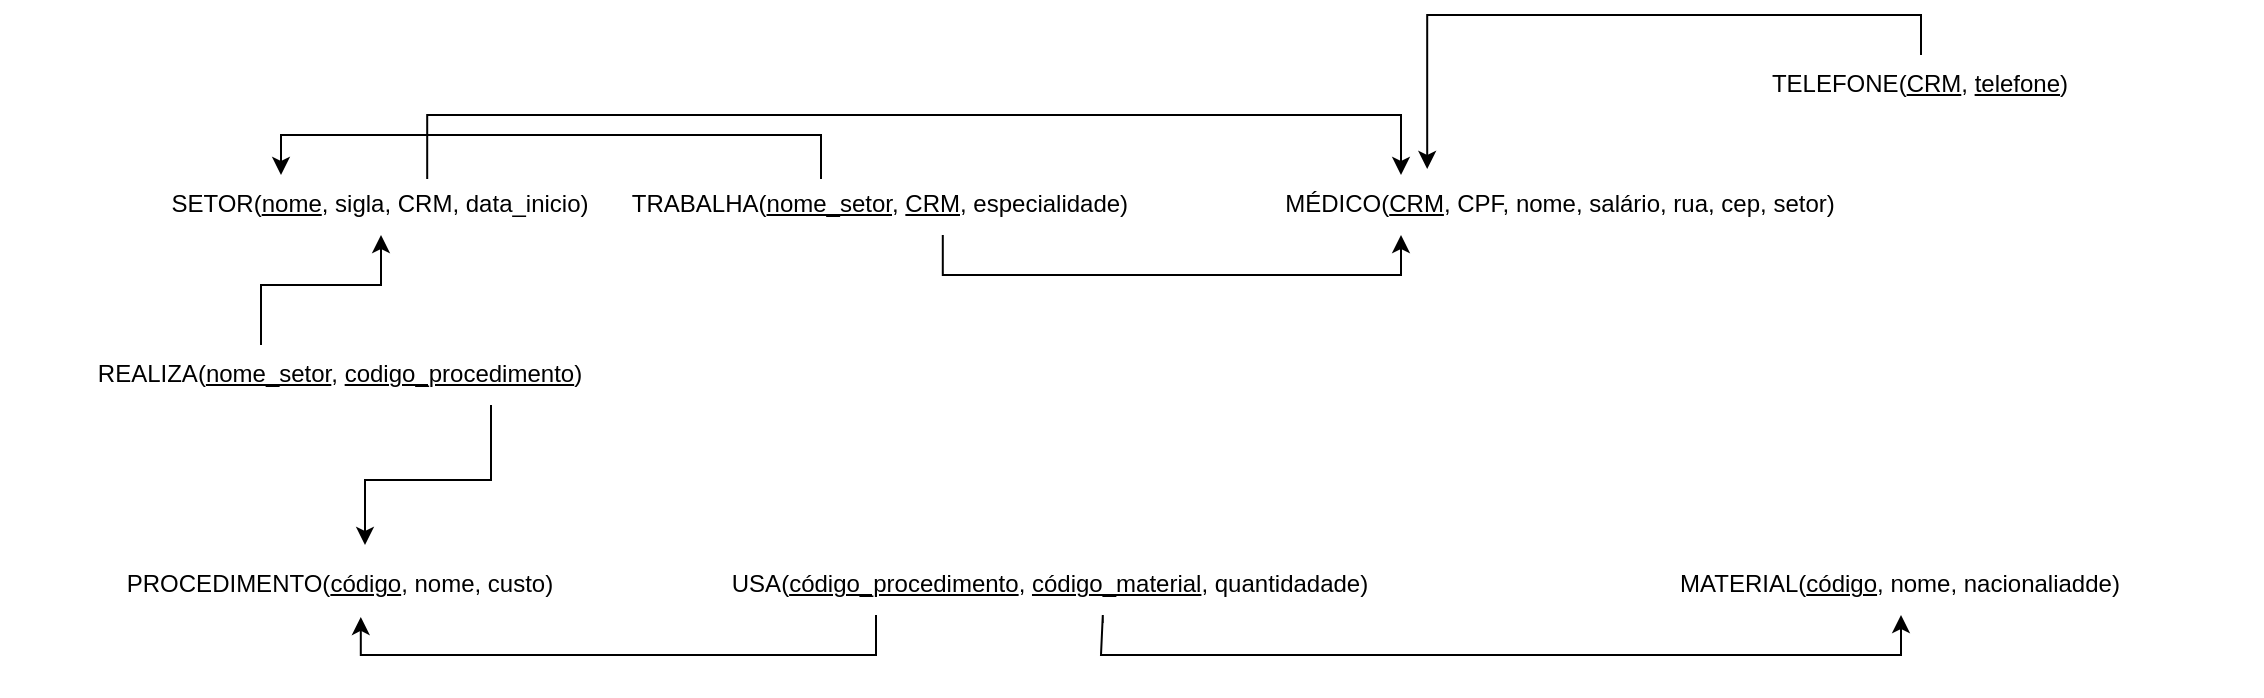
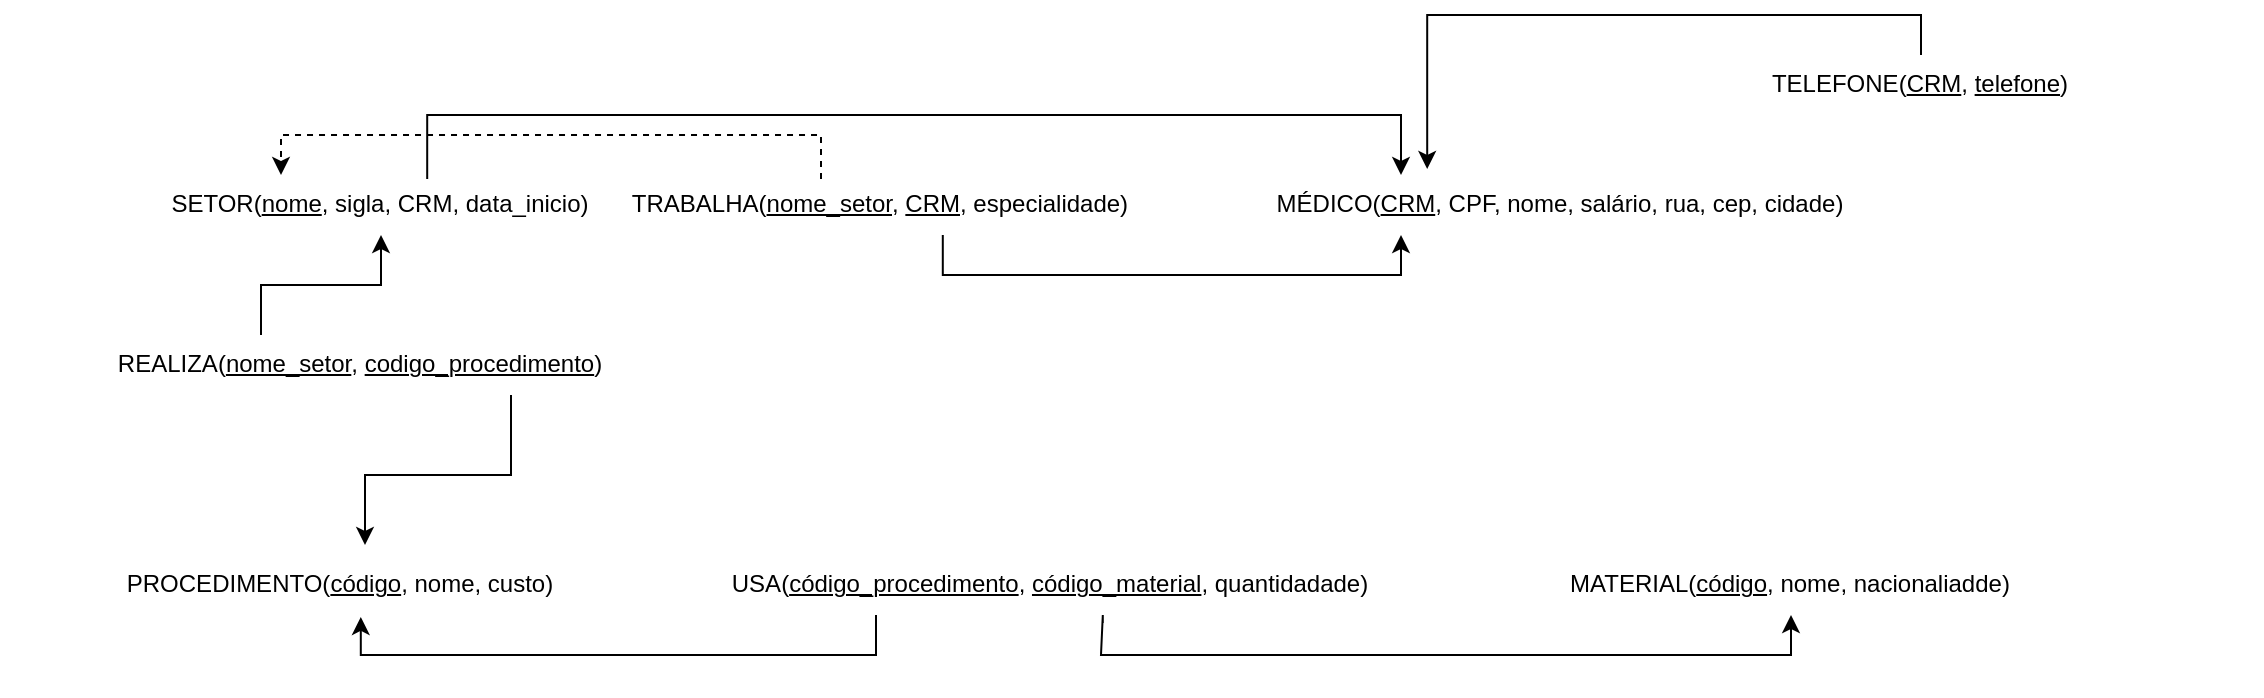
(647, 135) -> (647, 135)
(1561, 205) -> (1561, 205)
(341, 375) -> (361, 365)
(1901, 585) -> (1791, 585)
